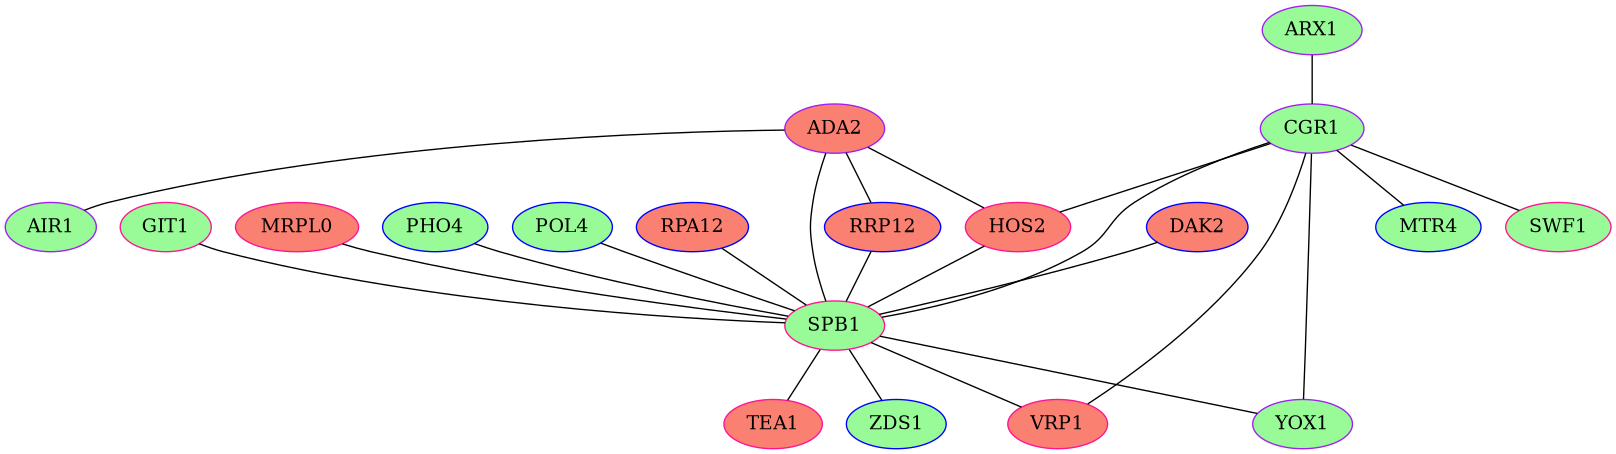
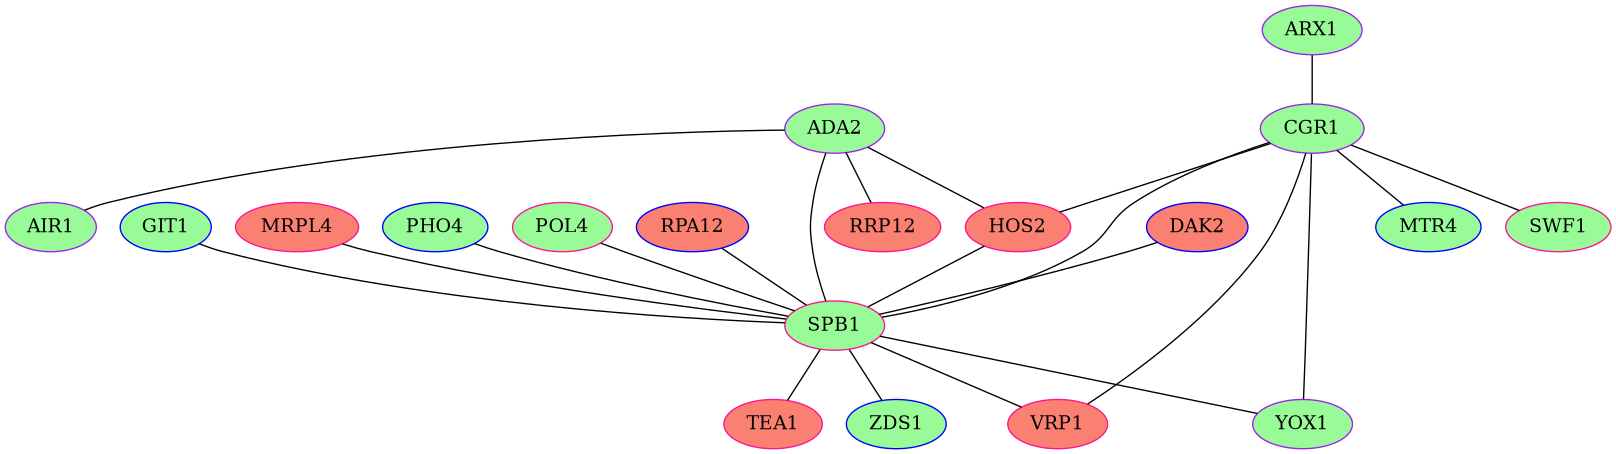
(835, 129) -> (835, 129)
(166, 227) -> (166, 227)
(297, 227) -> (297, 227)
(562, 227) -> (562, 227)
(883, 227) -> (883, 227)
(859, 276) -> none
